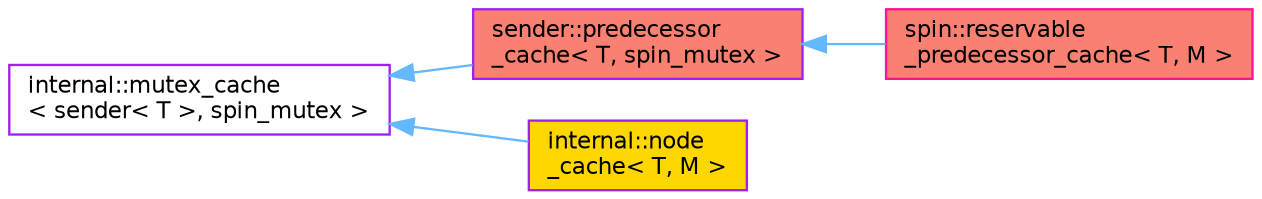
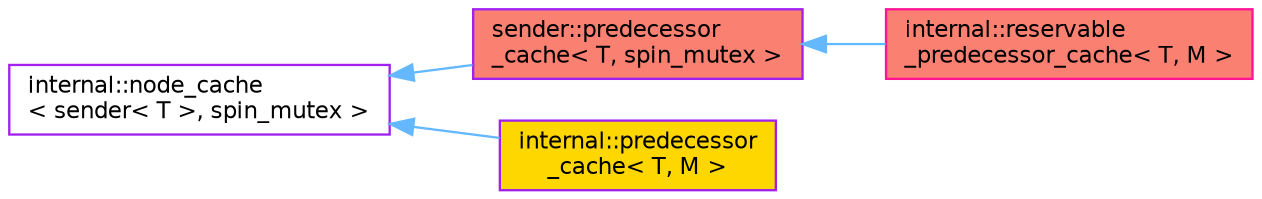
(1069, 44) -> (1069, 44)
(199, 100) -> (199, 100)
(638, 155) -> (638, 155)
